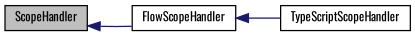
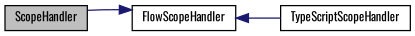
(116, 27) -> (103, 10)
